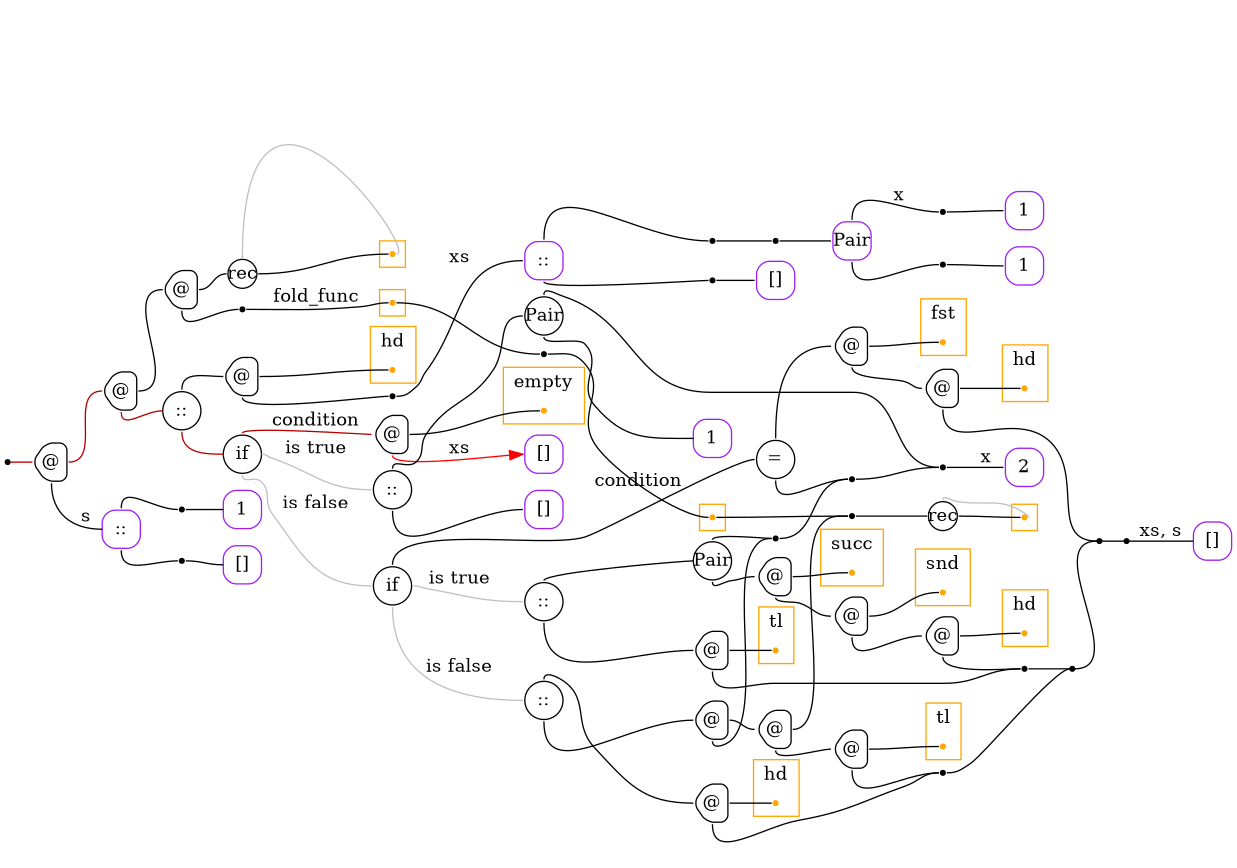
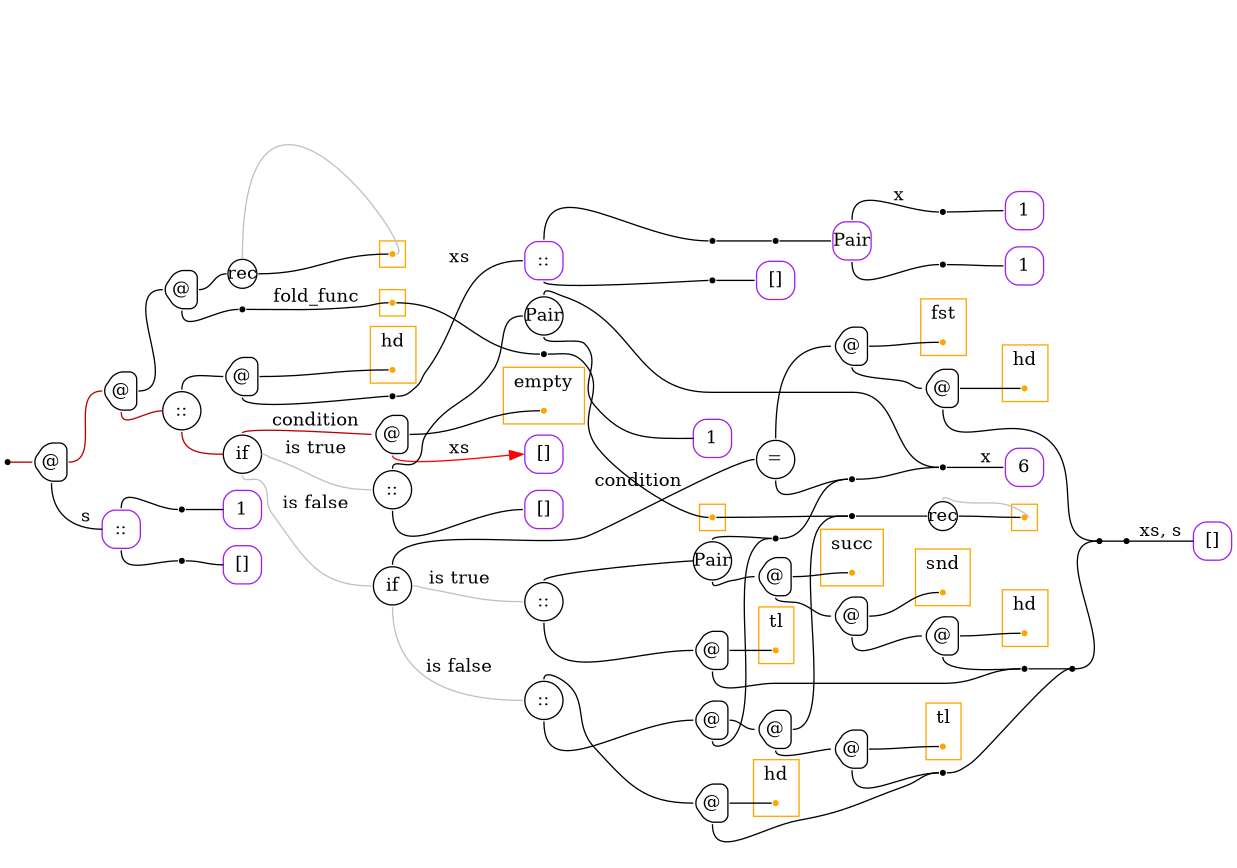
(1024, 467) -> (1024, 467)
